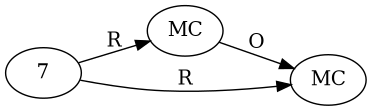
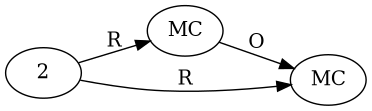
(43, 73) -> (43, 73)
